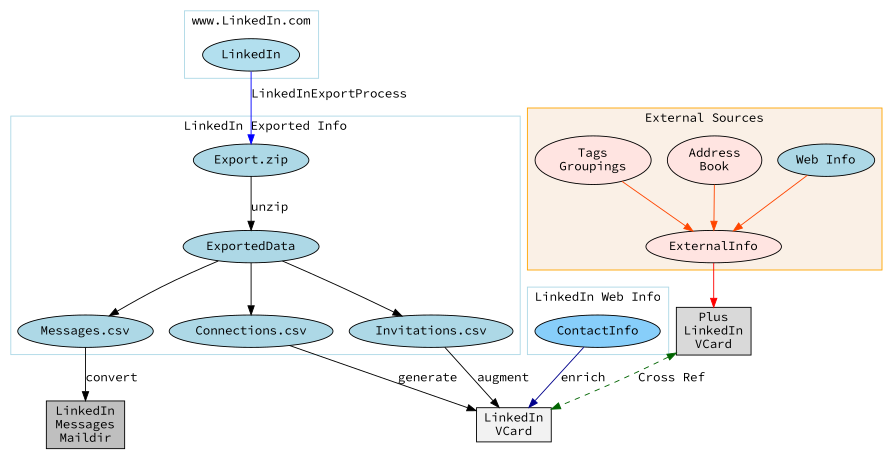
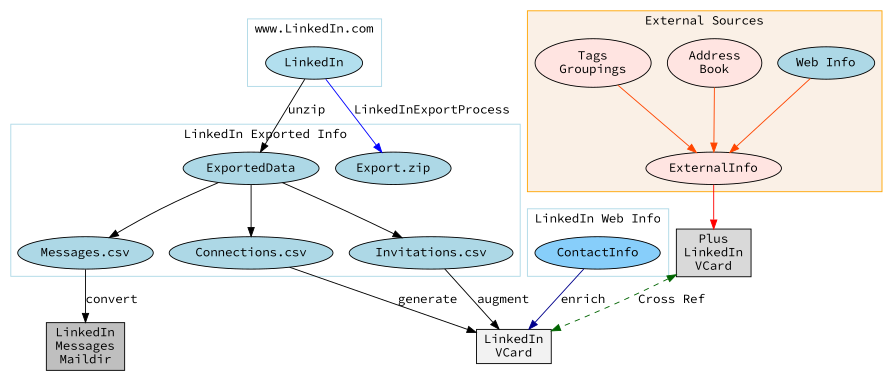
(251, 199) -> (285, 112)
